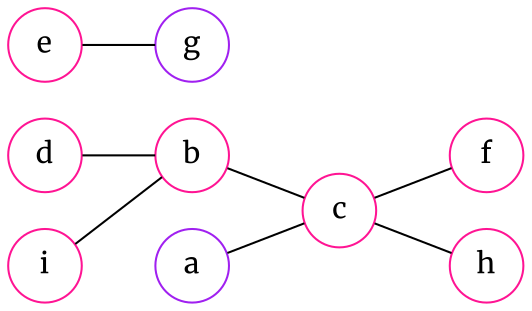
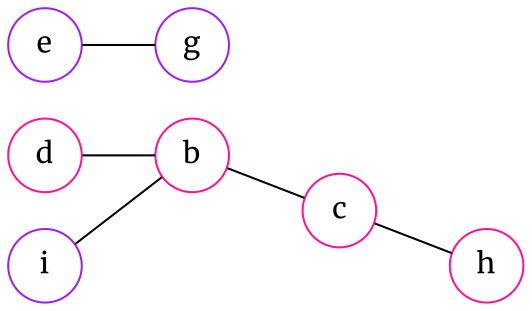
(45, 45) -> (45, 45)
(487, 155) -> none
(45, 266) -> (45, 266)
(192, 266) -> none
